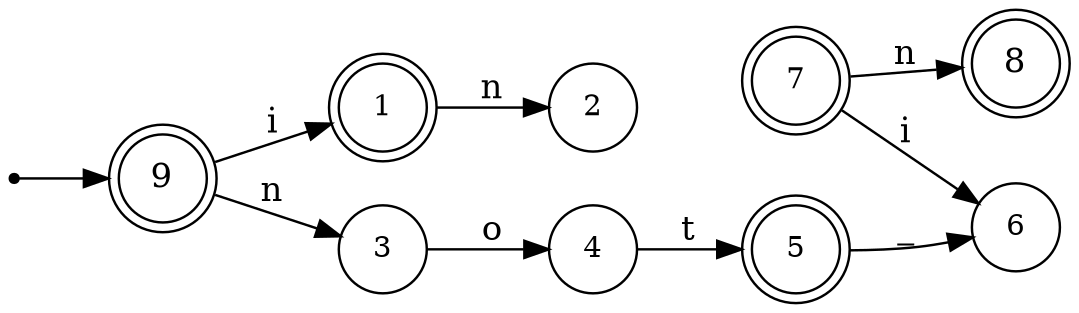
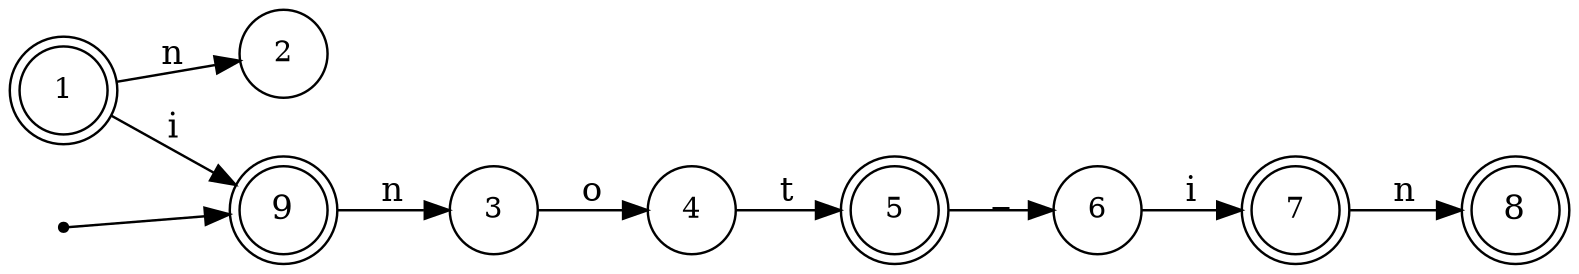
(262, 147) -> (163, 144)
(900, 150) -> (1179, 210)
